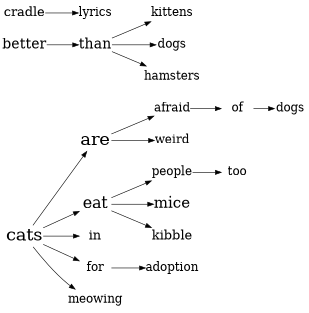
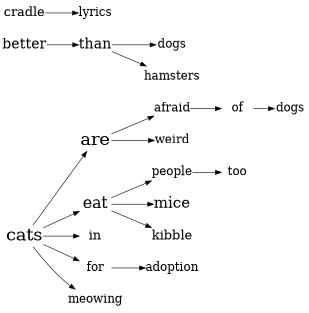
(172, 13) -> none
